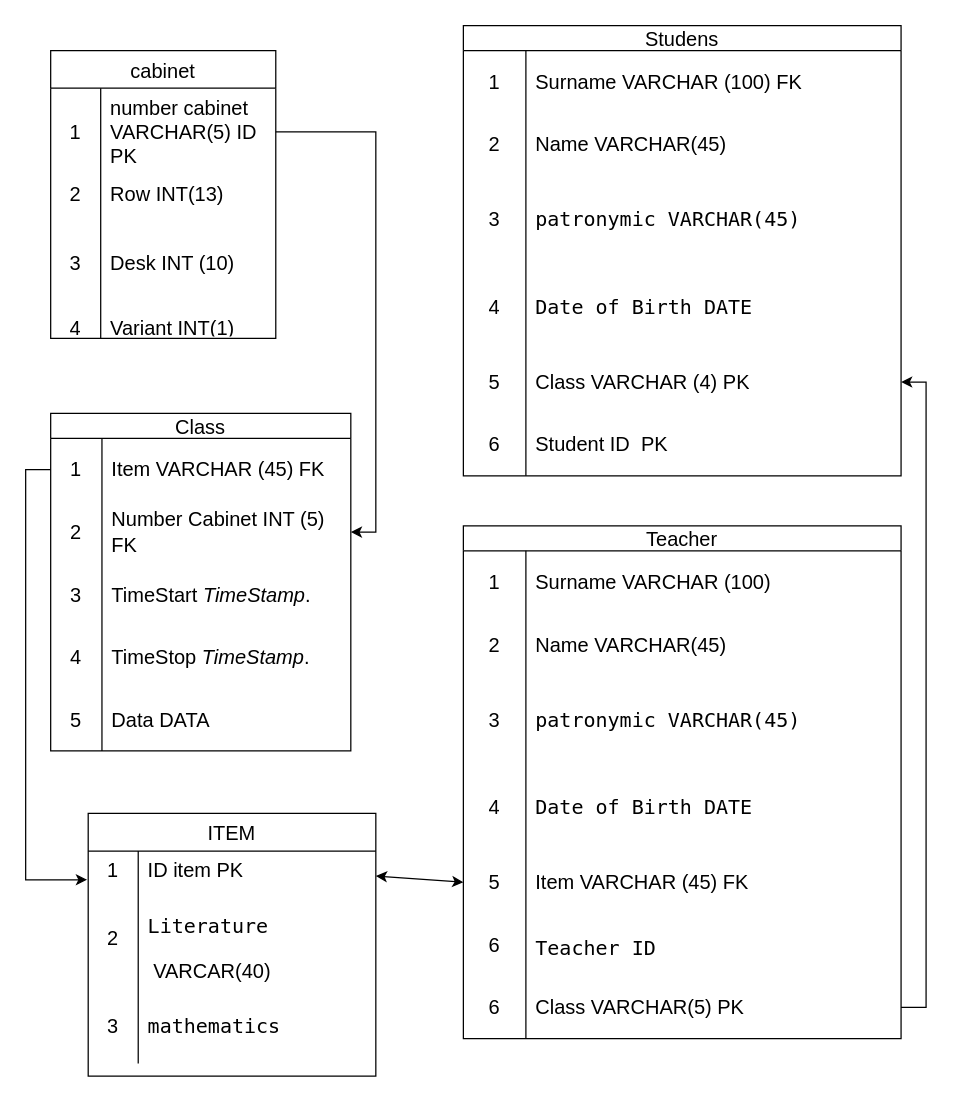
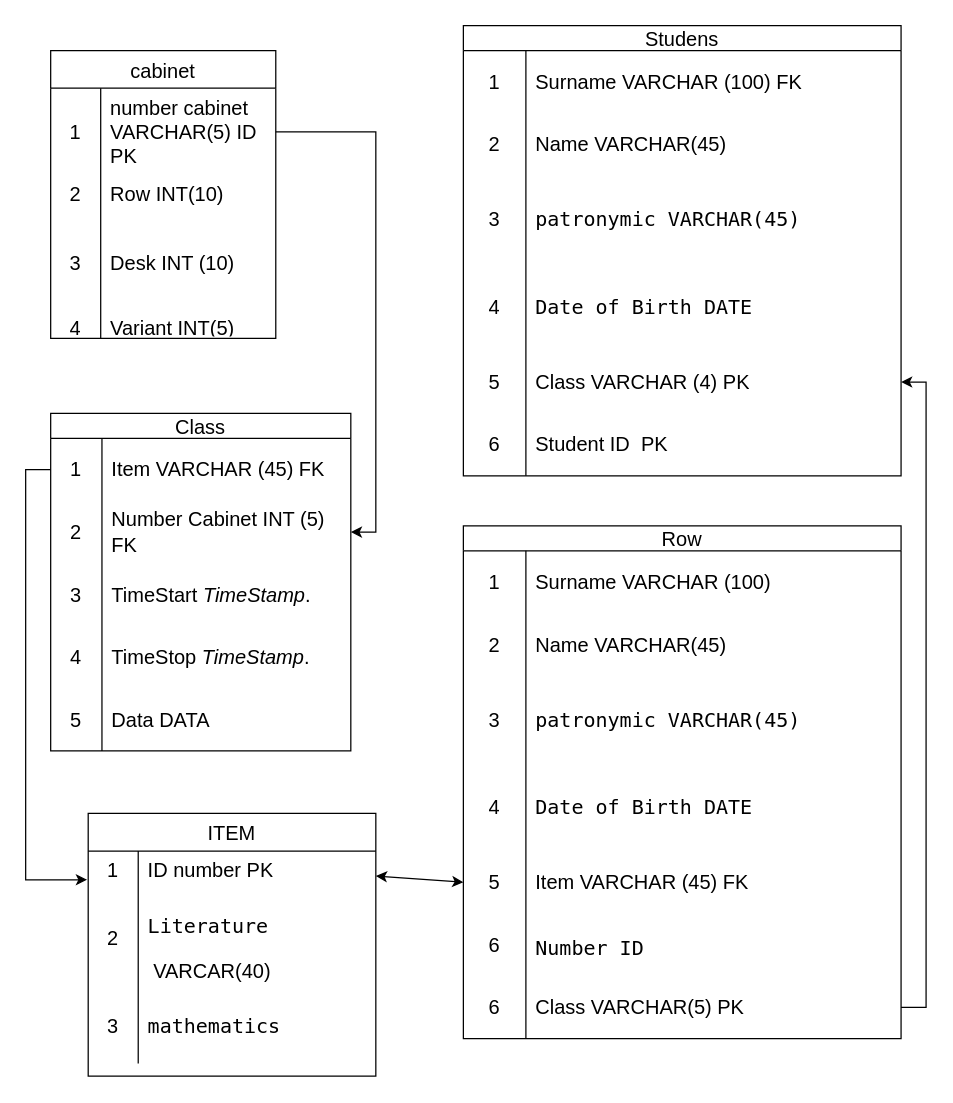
(170, 194) -> (170, 194)
(184, 326) -> (184, 326)
(681, 540) -> (681, 540)
(196, 869) -> (210, 869)
(592, 944) -> (586, 944)
